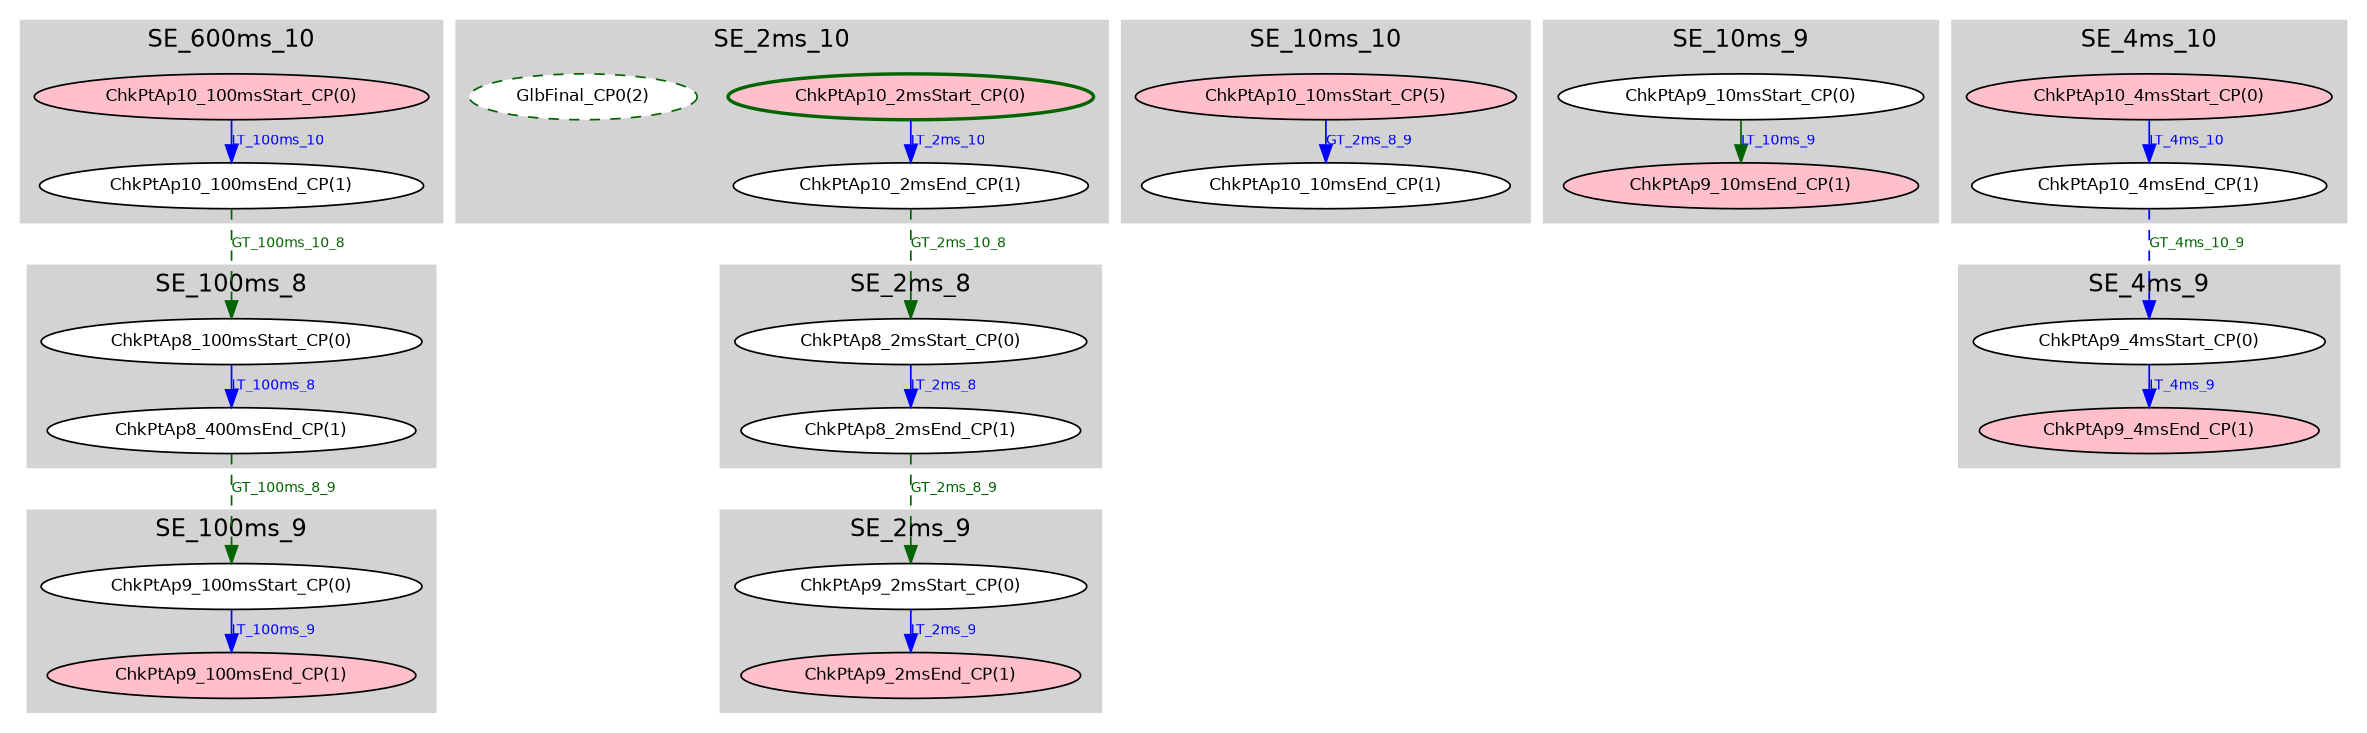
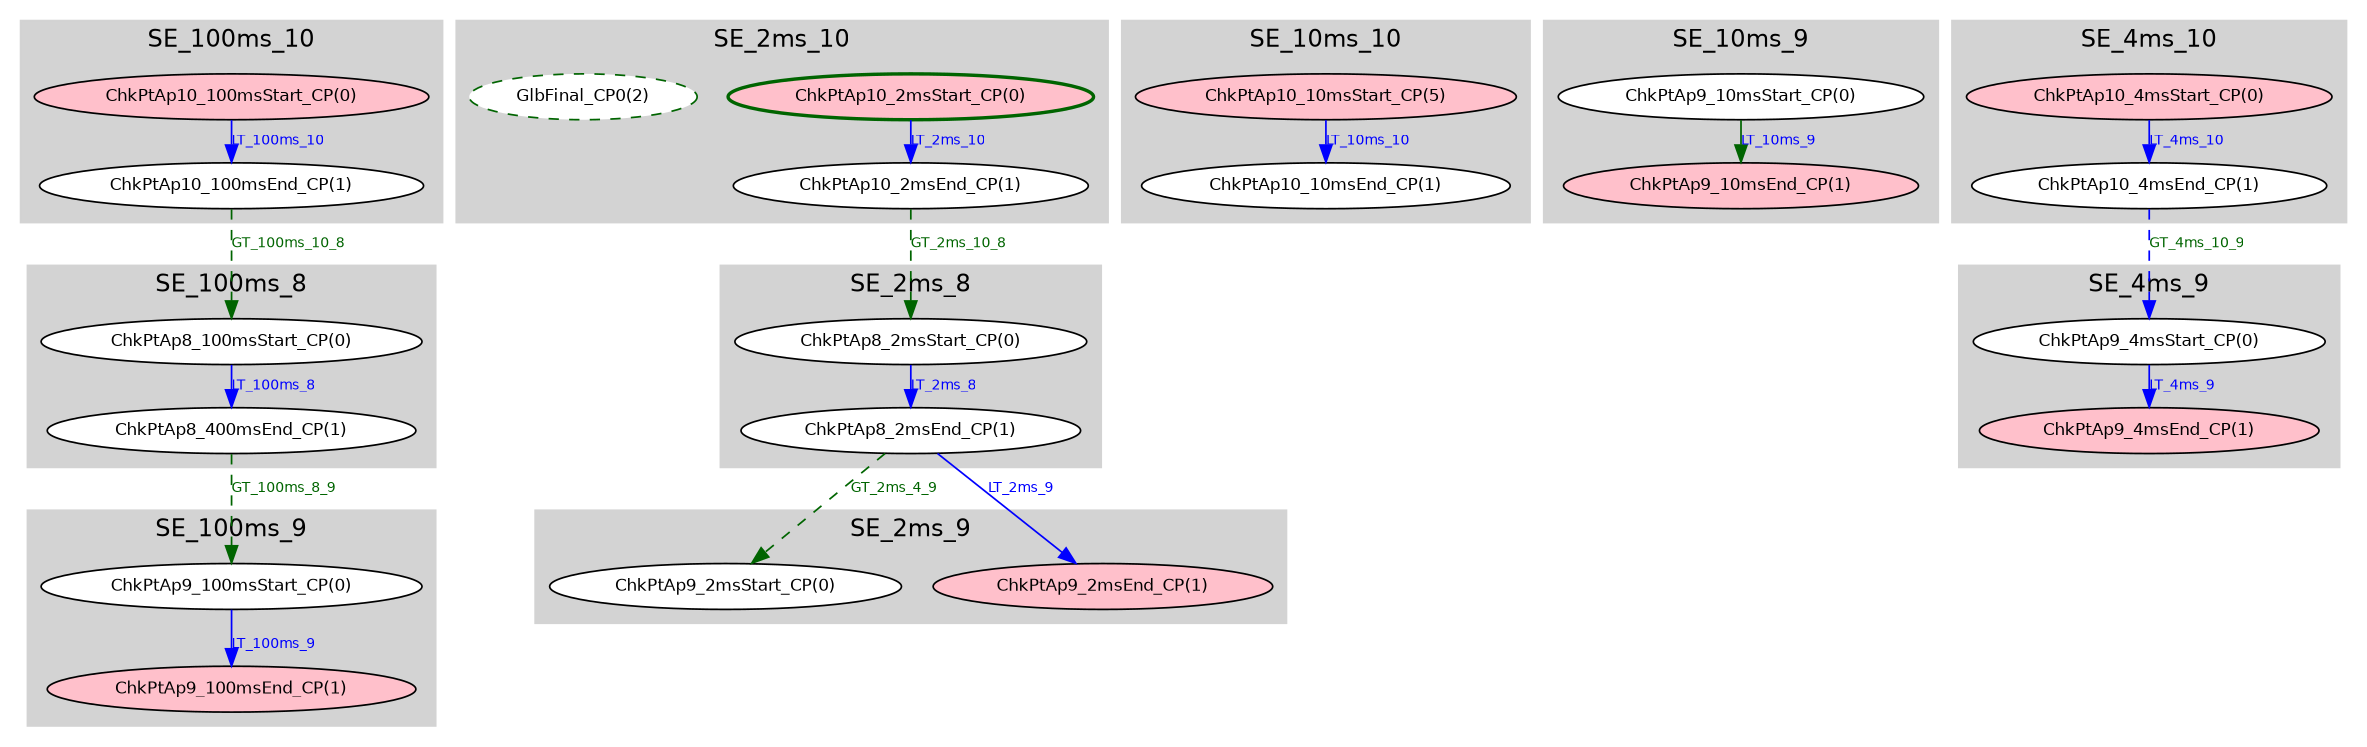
(232, 40) -> (232, 40)
(1370, 141) -> (1368, 141)
(955, 489) -> (895, 489)
(911, 622) -> (994, 498)
